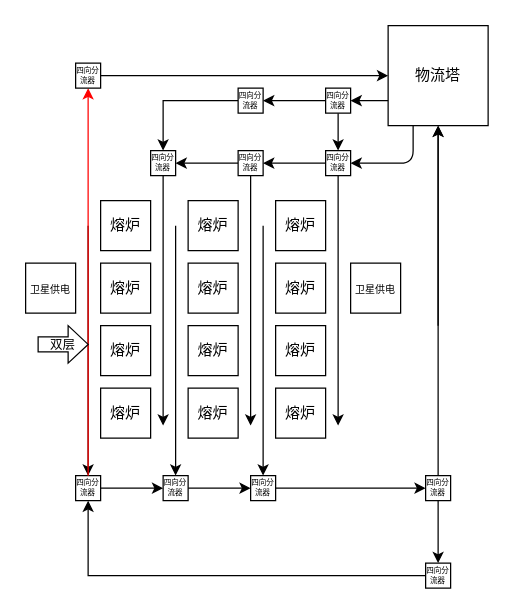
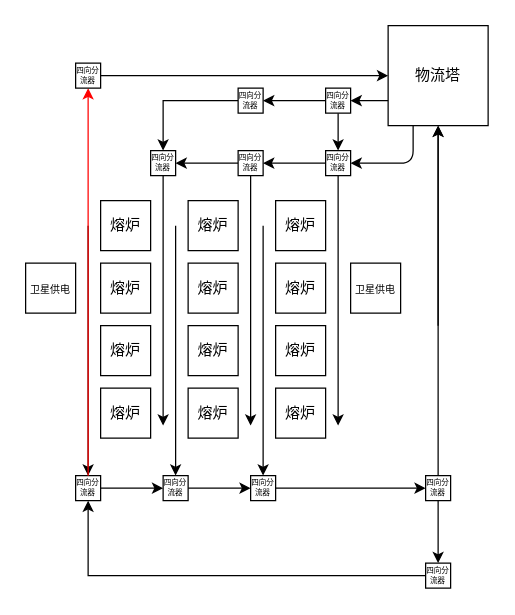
(63, 344) -> none
